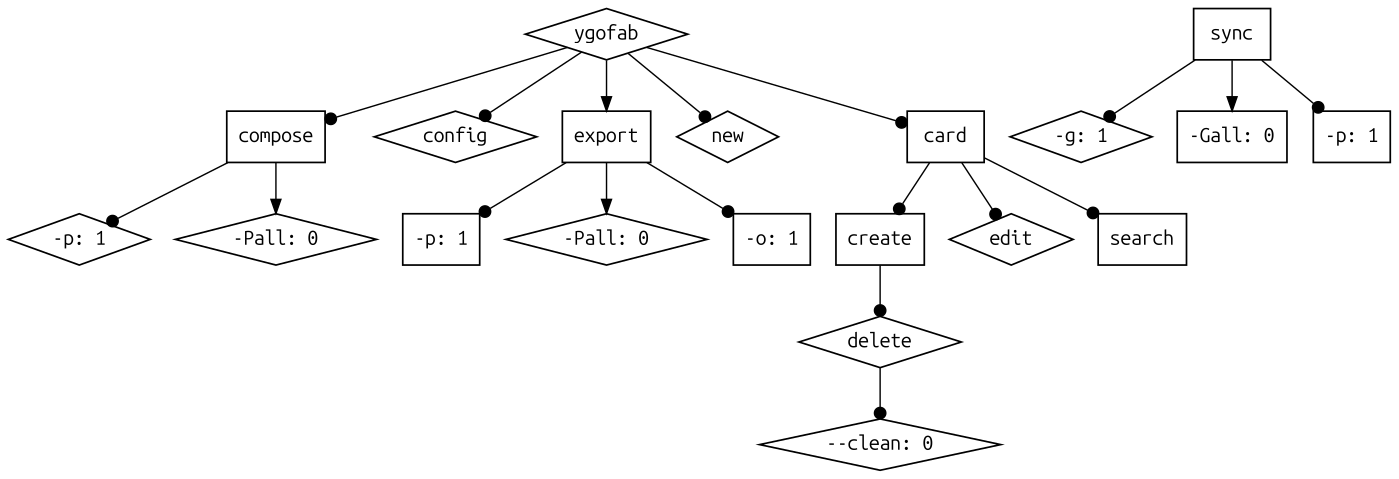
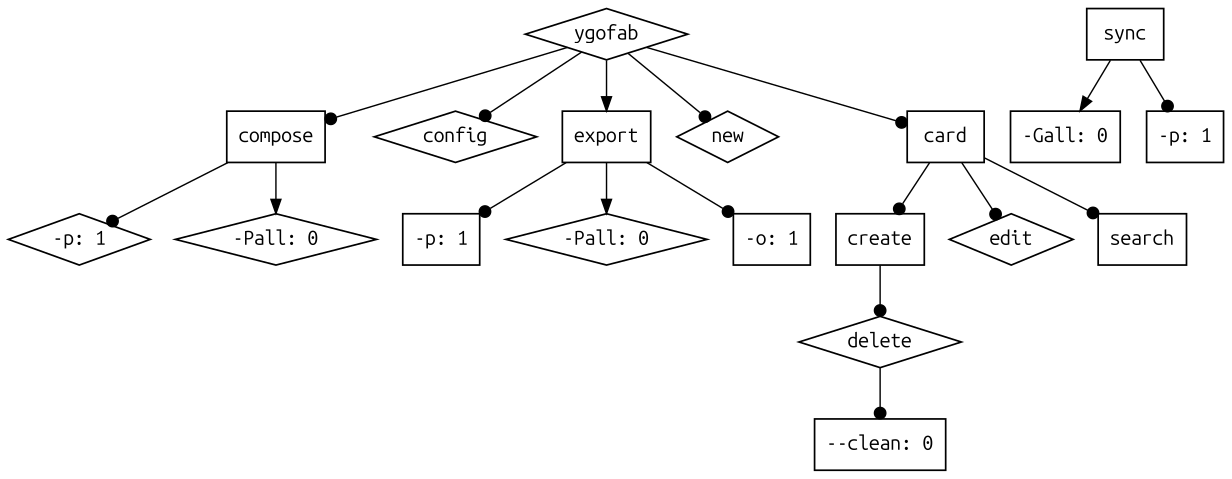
(1081, 137) -> none
(880, 445) -> (880, 445)
